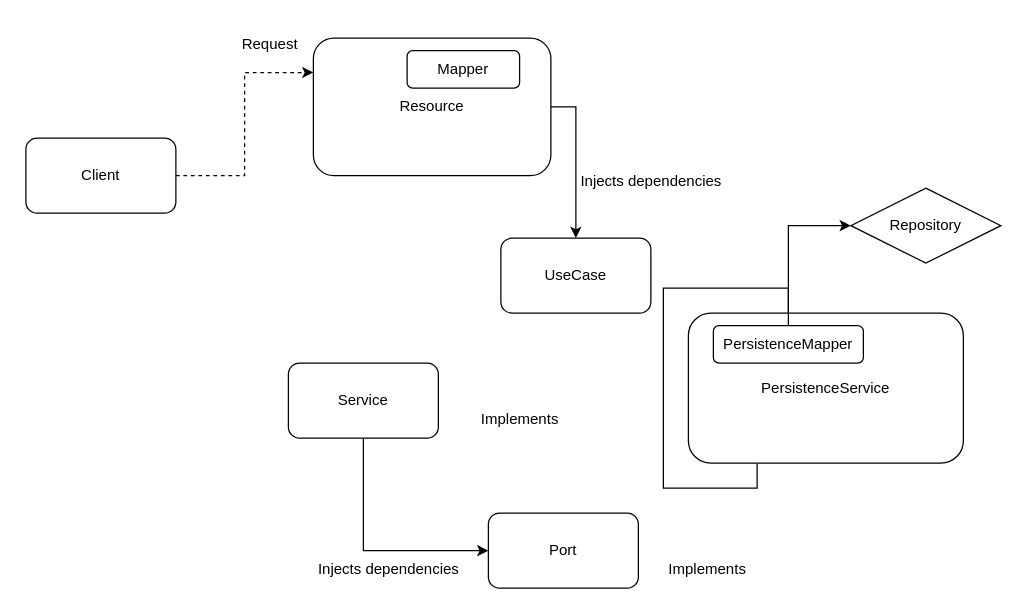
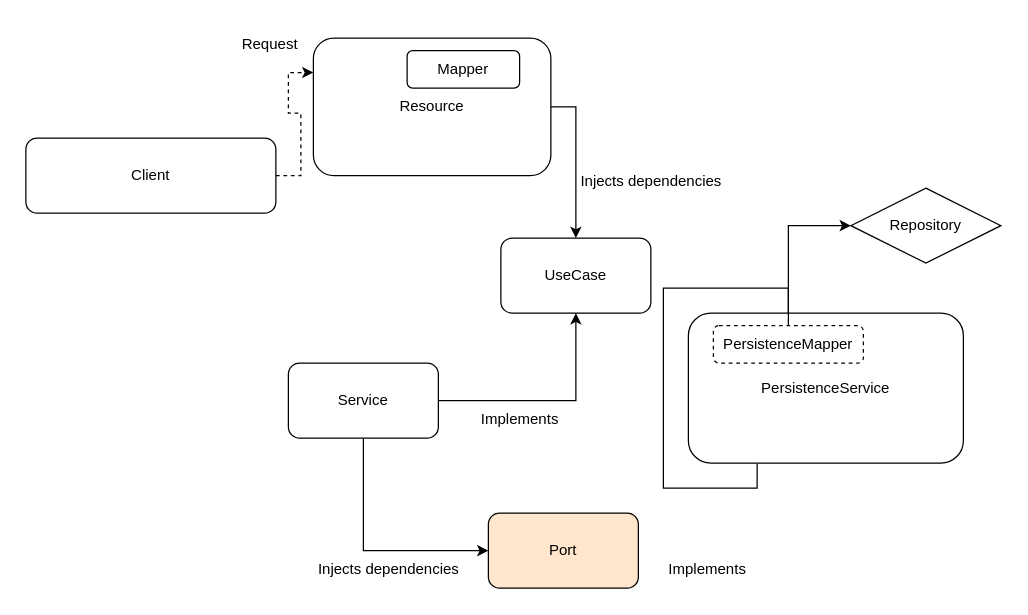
(101, 176) -> (151, 176)
(788, 344) -> (788, 344)
none -> (547, 401)
(563, 551) -> (563, 551)
